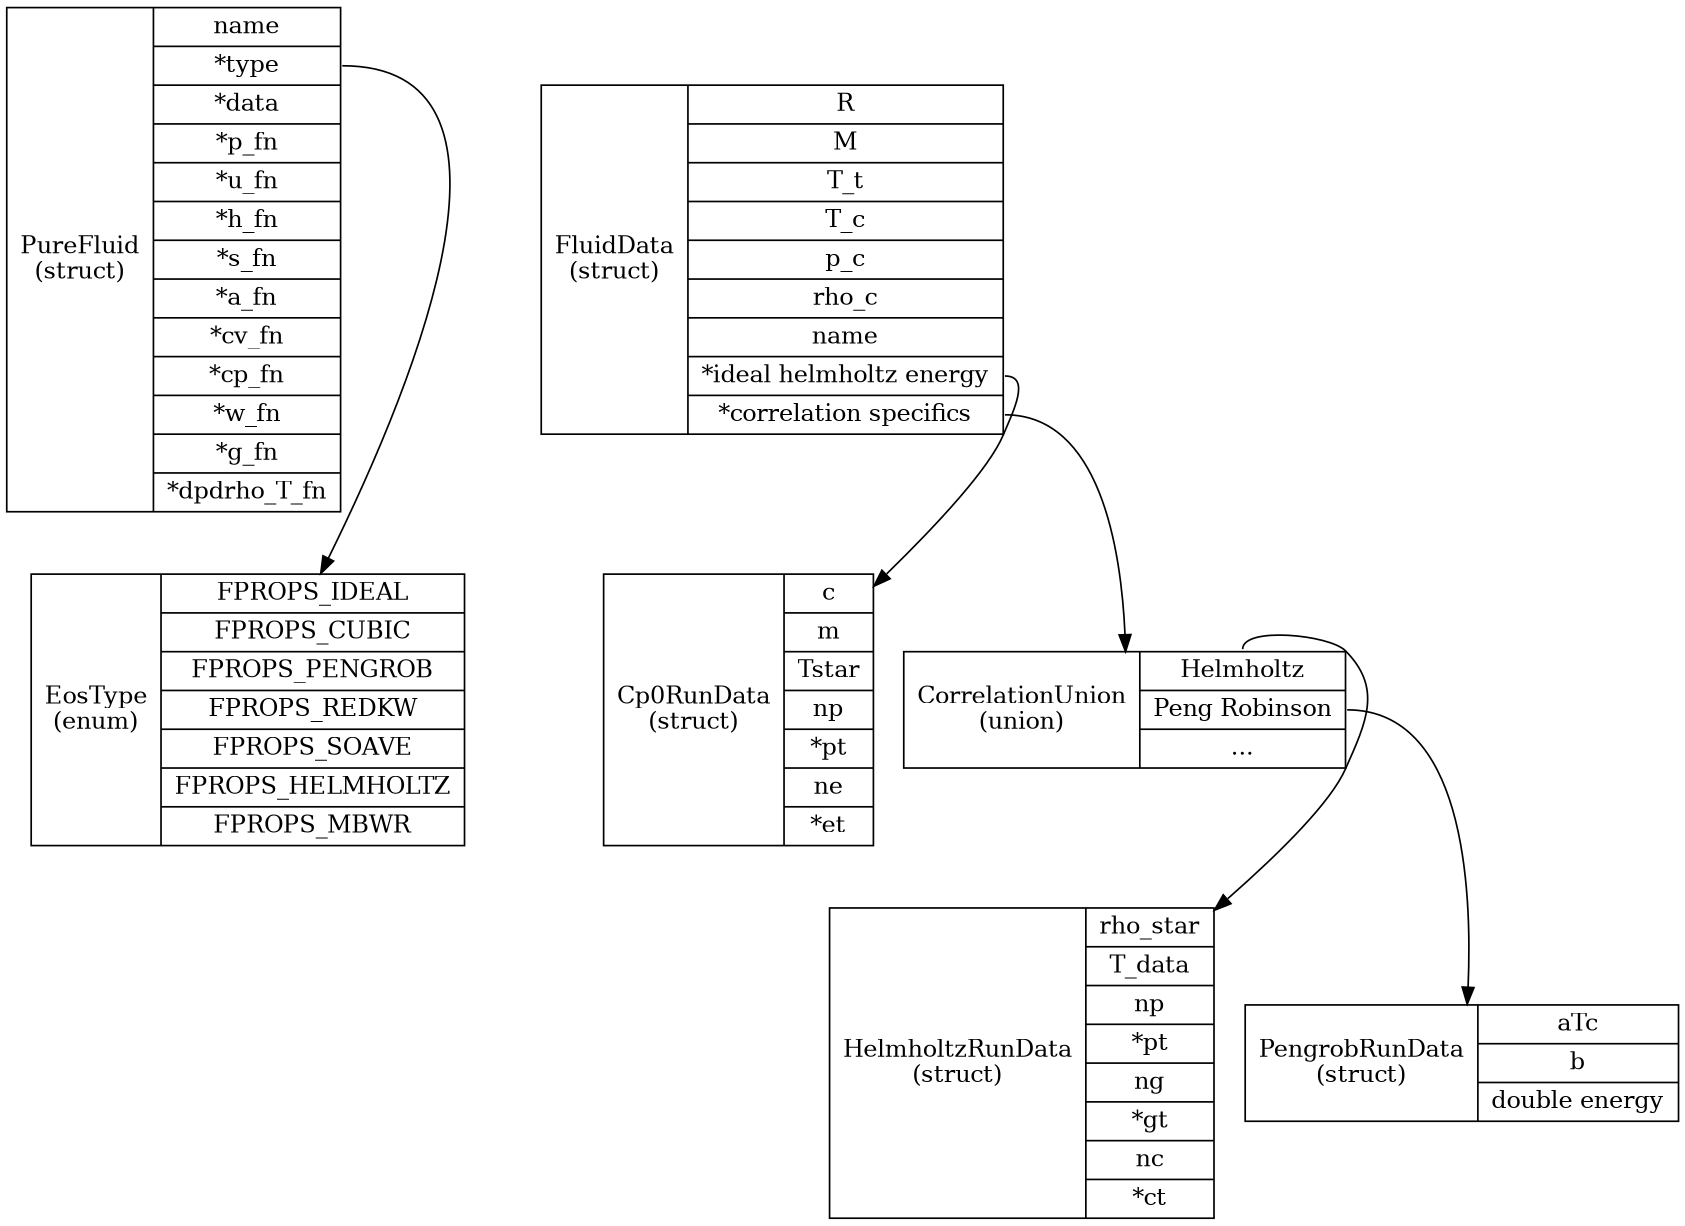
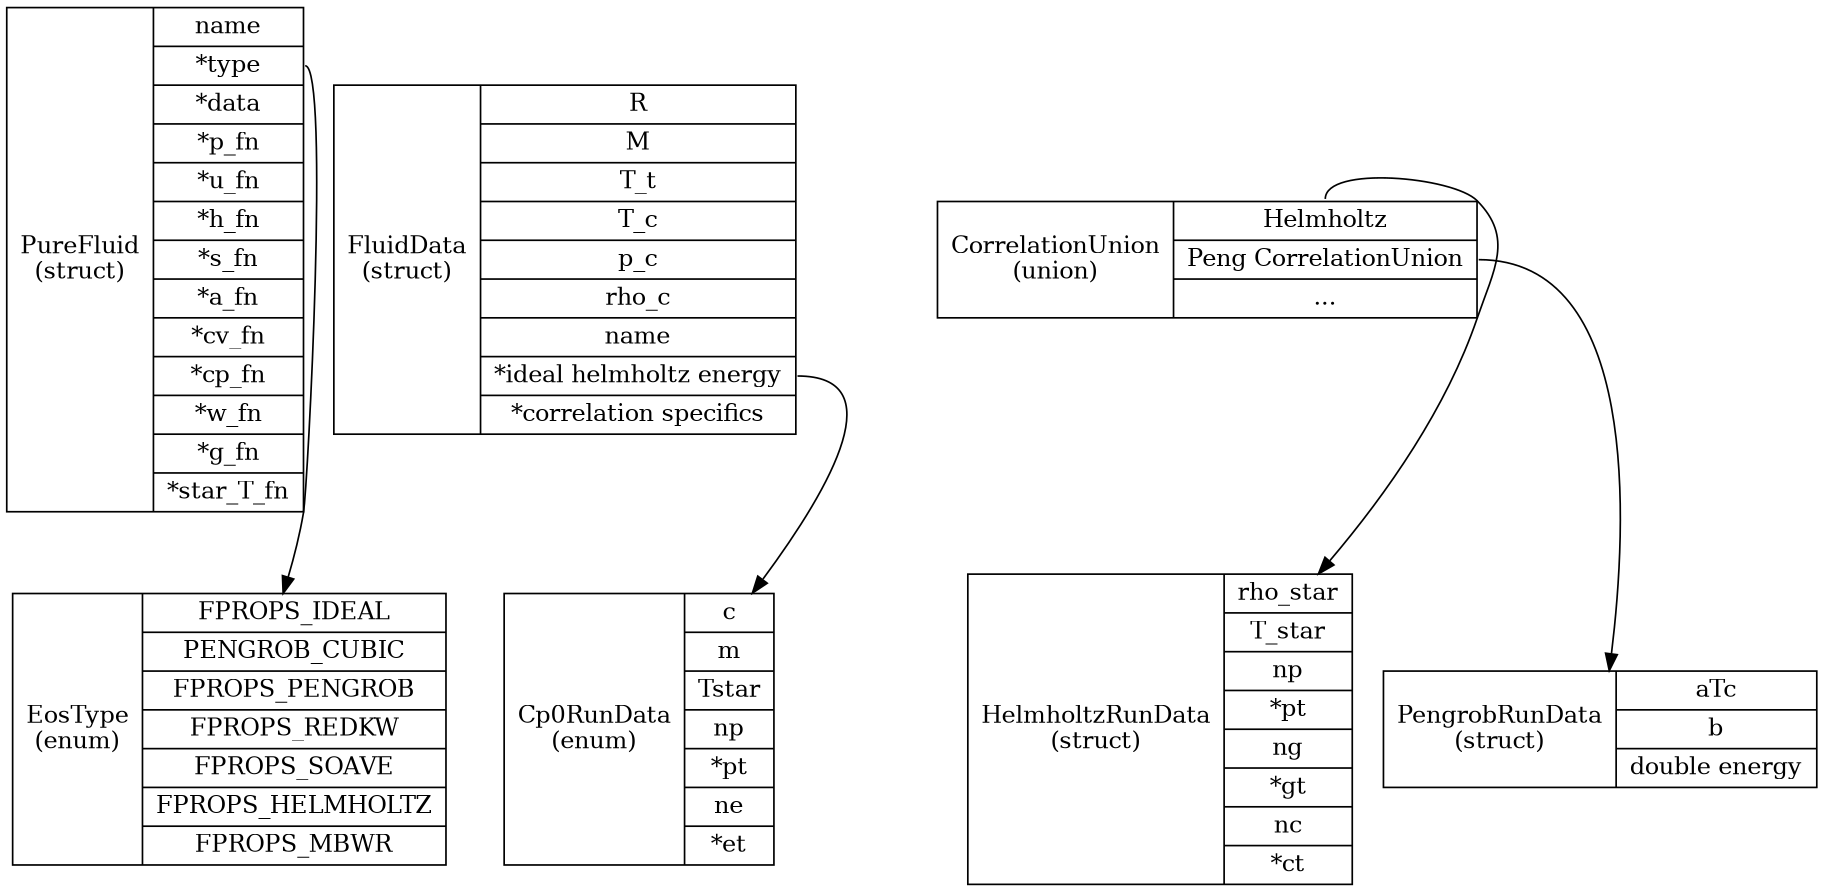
(247, 492) -> (228, 492)
(1101, 499) -> none
(313, 631) -> (294, 651)
(1243, 709) -> (1325, 259)
(694, 722) -> (594, 741)
(1150, 965) -> (1288, 631)
